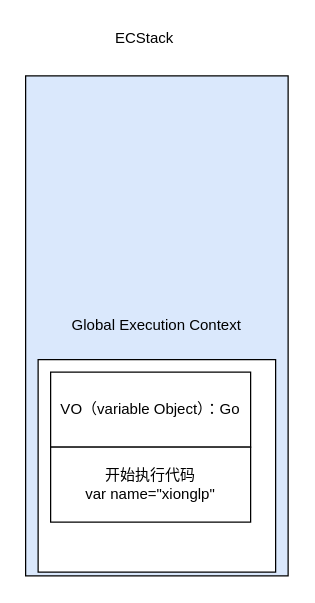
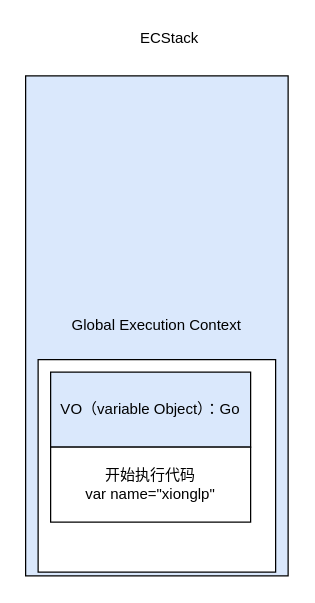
(151, 38) -> (176, 38)
(151, 409) -> (151, 409)
